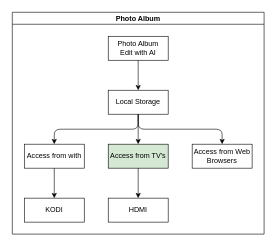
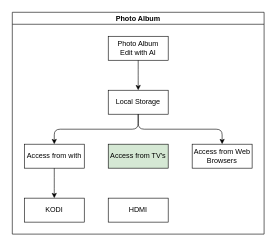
(138, 138) -> none
(138, 192) -> none
